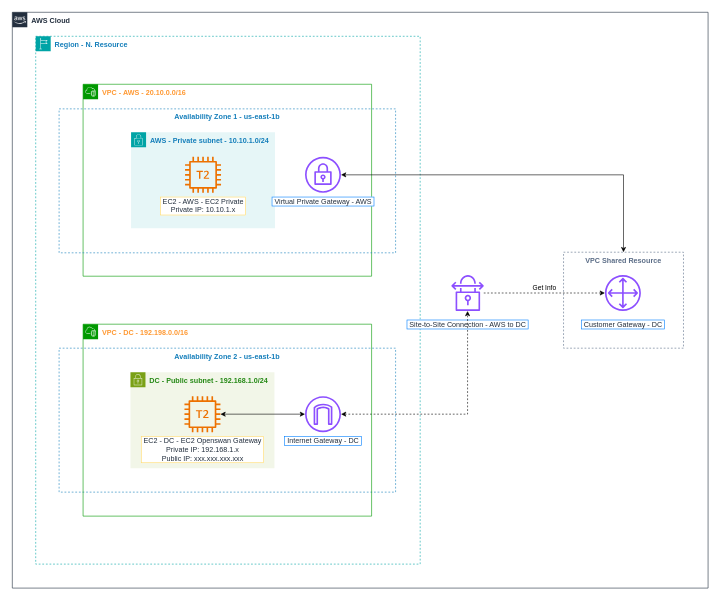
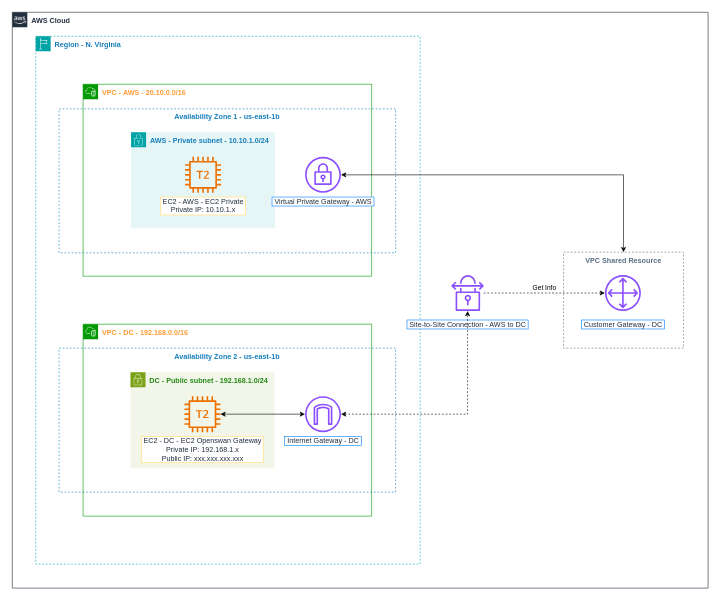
(91, 45) -> (88, 45)
(146, 333) -> (146, 333)
